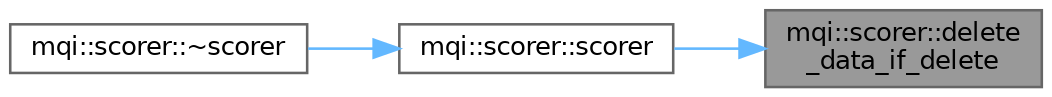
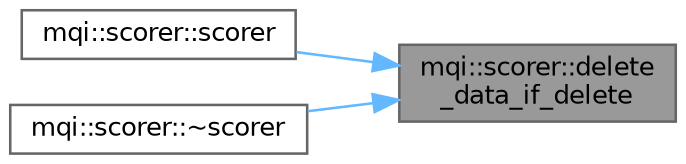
(341, 49) -> (340, 107)
